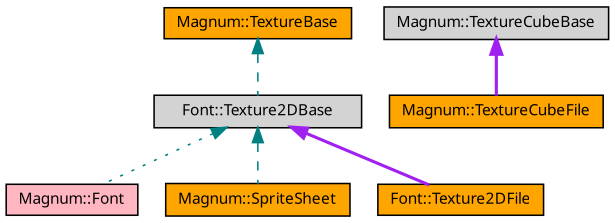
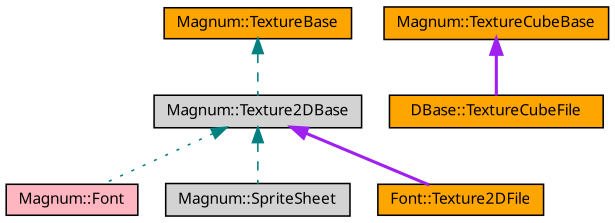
(496, 23) -> (496, 23)
(258, 112) -> (258, 112)
(496, 112) -> (496, 112)
(258, 200) -> (258, 200)
